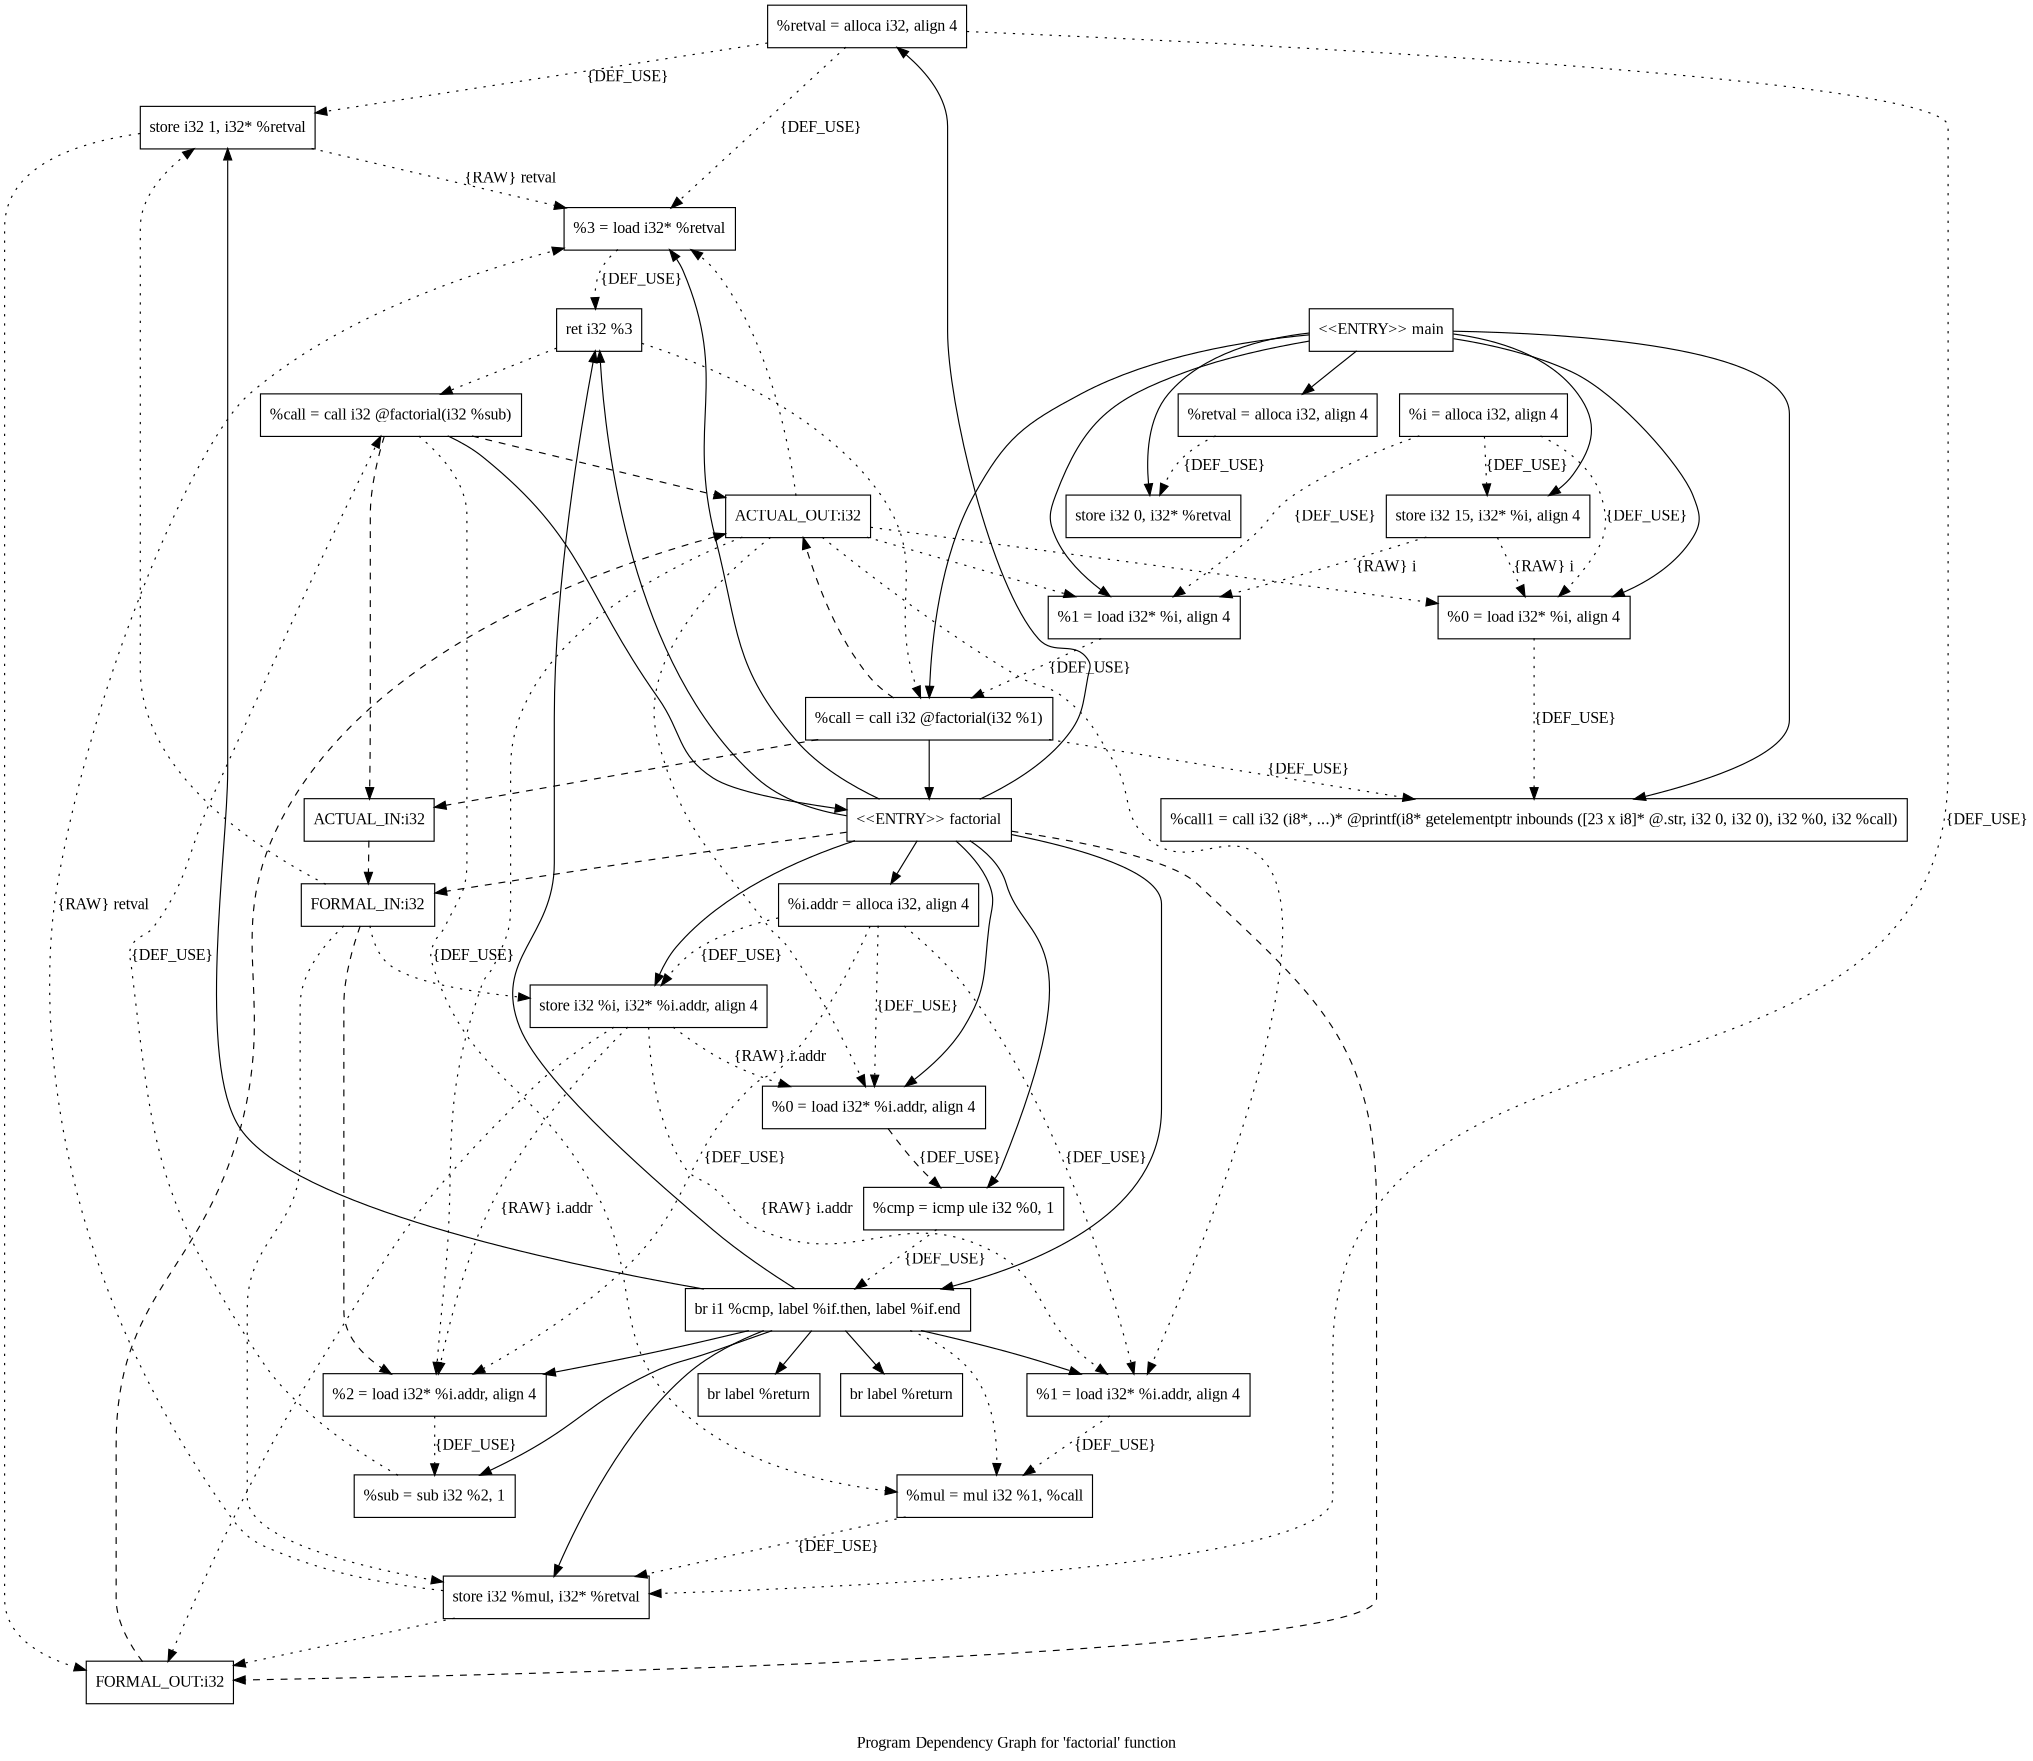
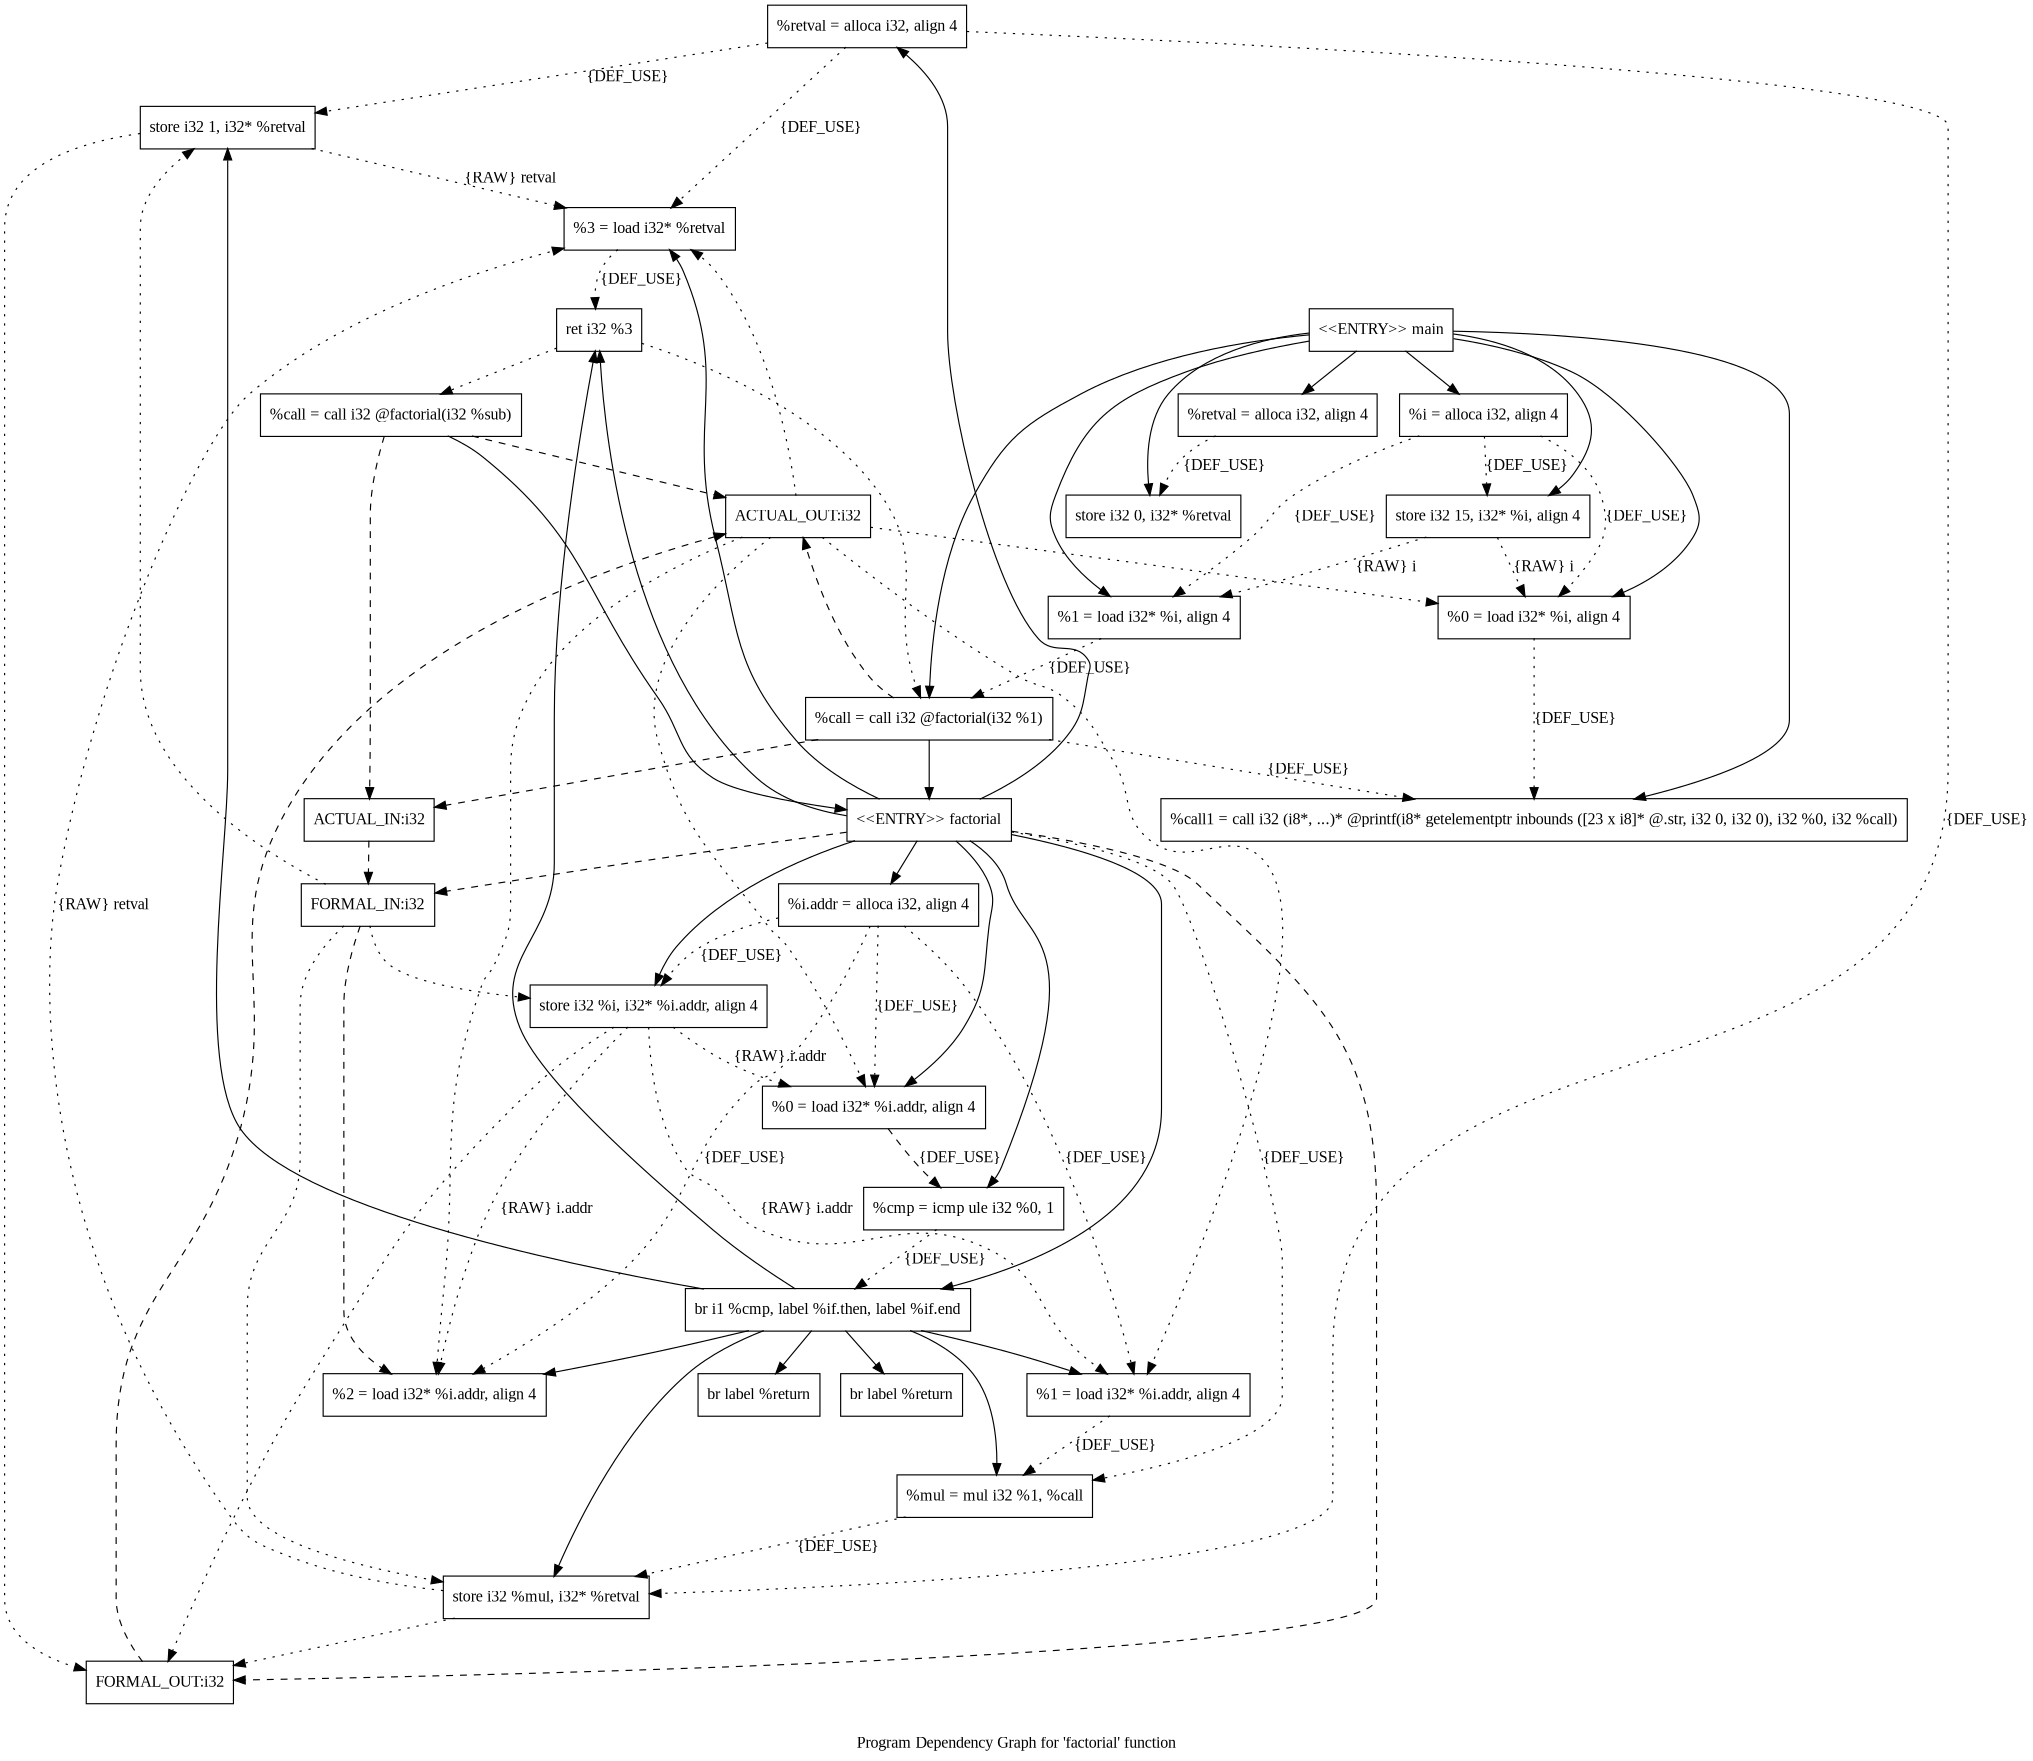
none -> (1428, 369)
(966, 565) -> none
(477, 1048) -> (1260, 1151)
(978, 1381) -> (978, 1381)
(435, 1496) -> none
